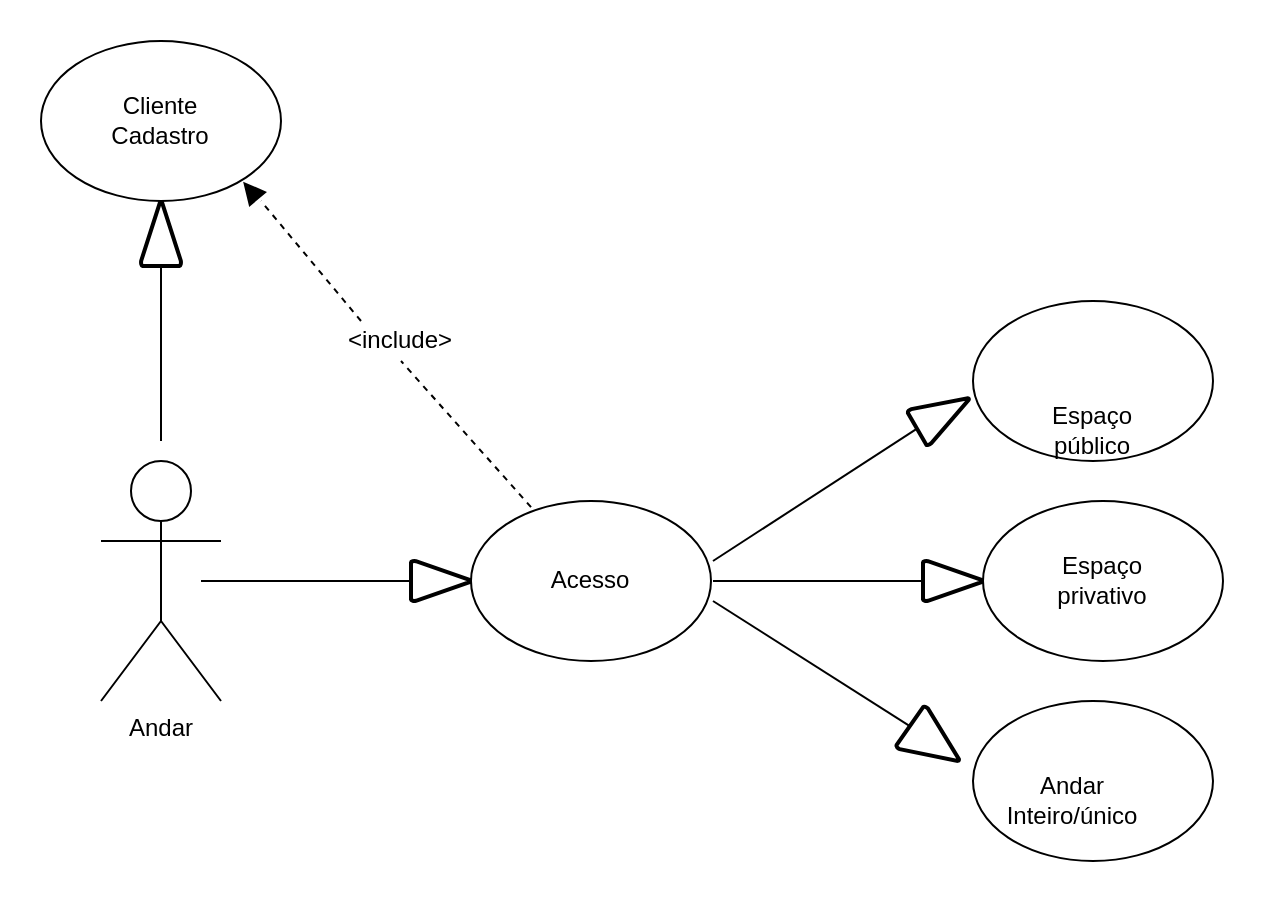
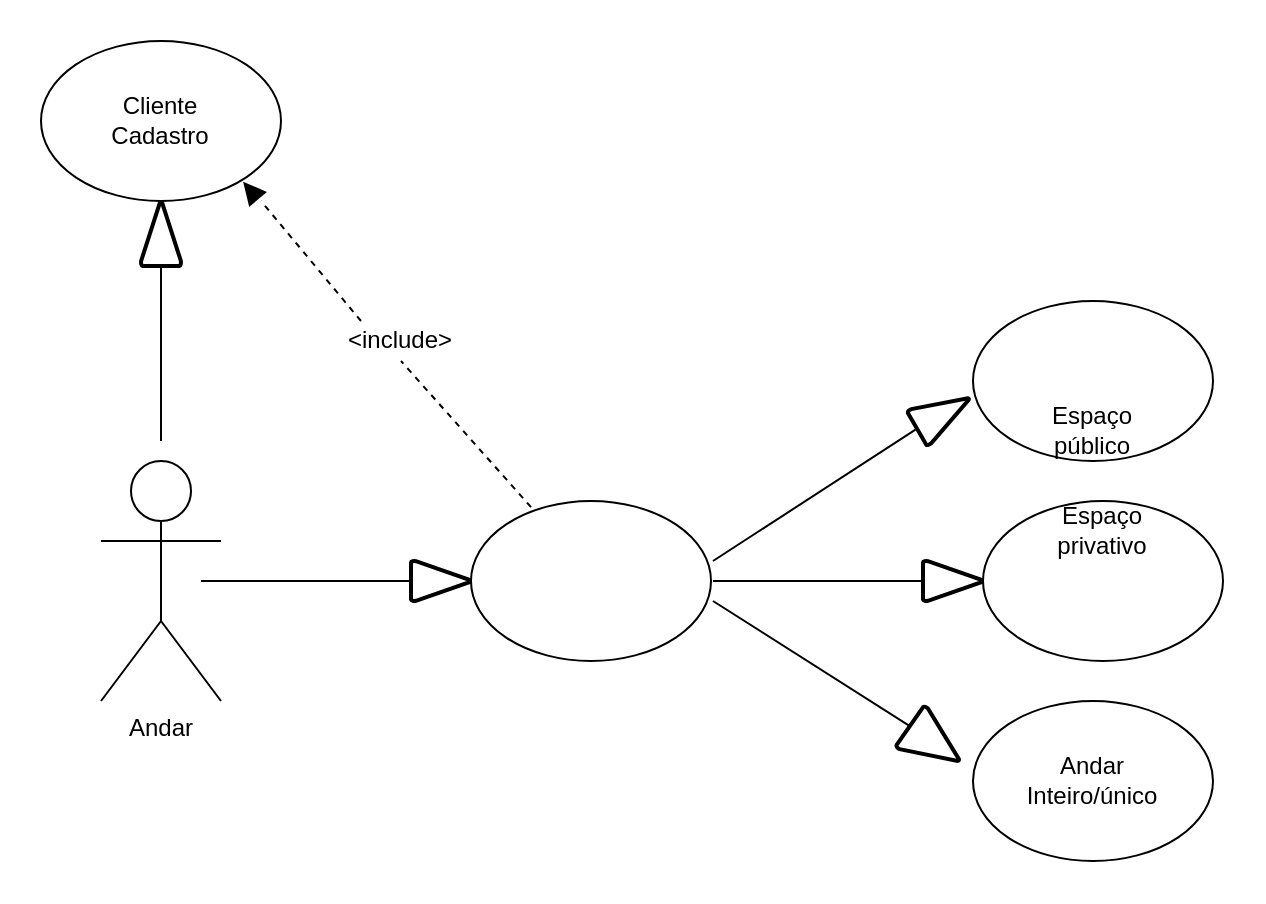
(591, 581) -> none
(1103, 581) -> (1103, 531)
(1073, 801) -> (1093, 781)
